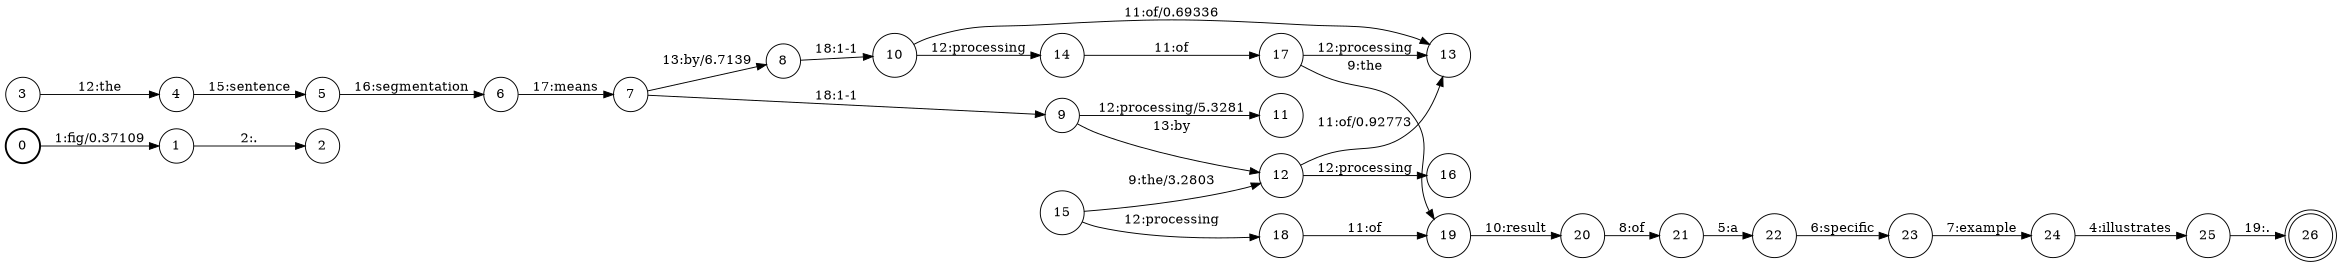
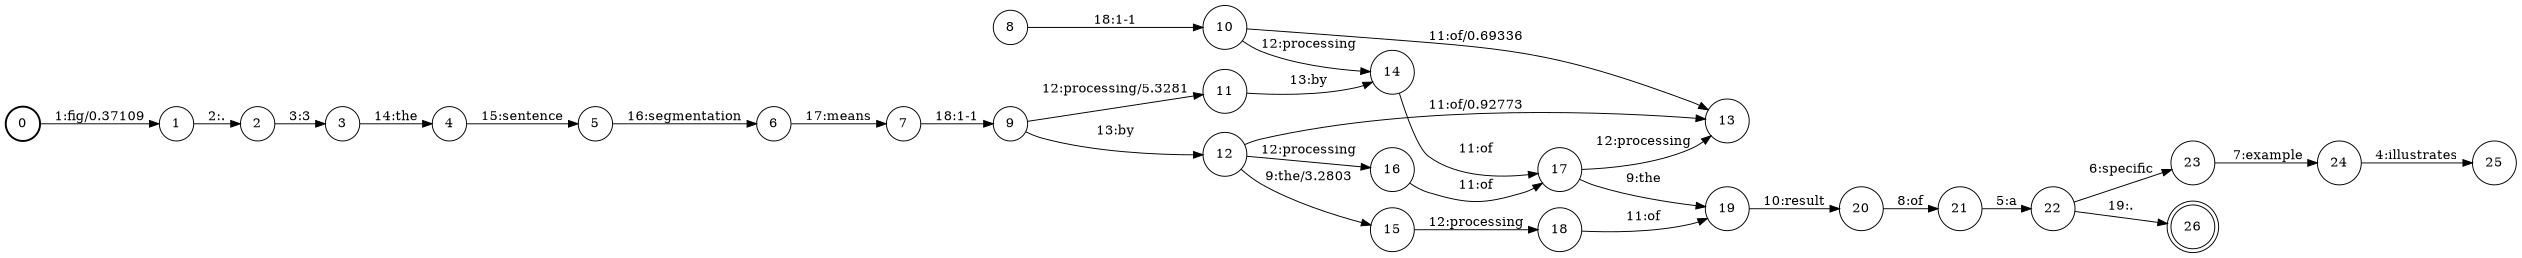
(702, 79) -> none
(100, 87) -> (396, 117)
none -> (1306, 94)
none -> (295, 124)
none -> (1471, 201)
(1168, 202) -> (1298, 202)
(2253, 236) -> (2116, 217)
